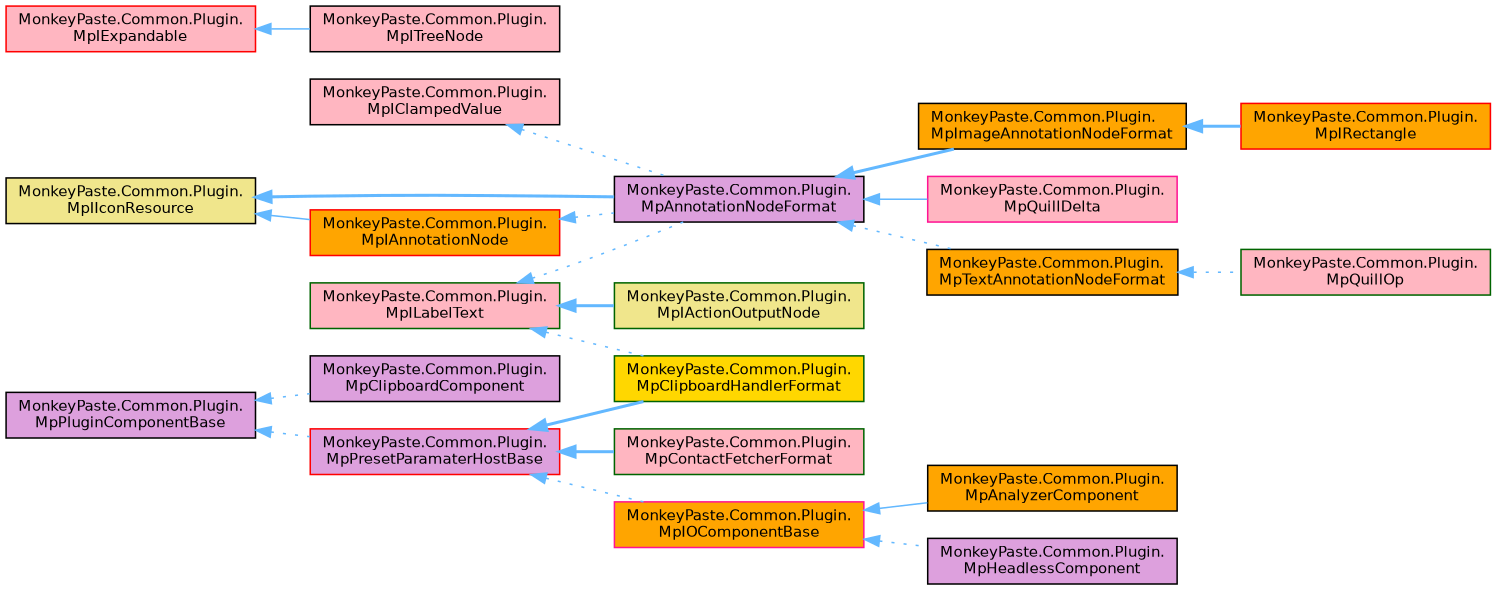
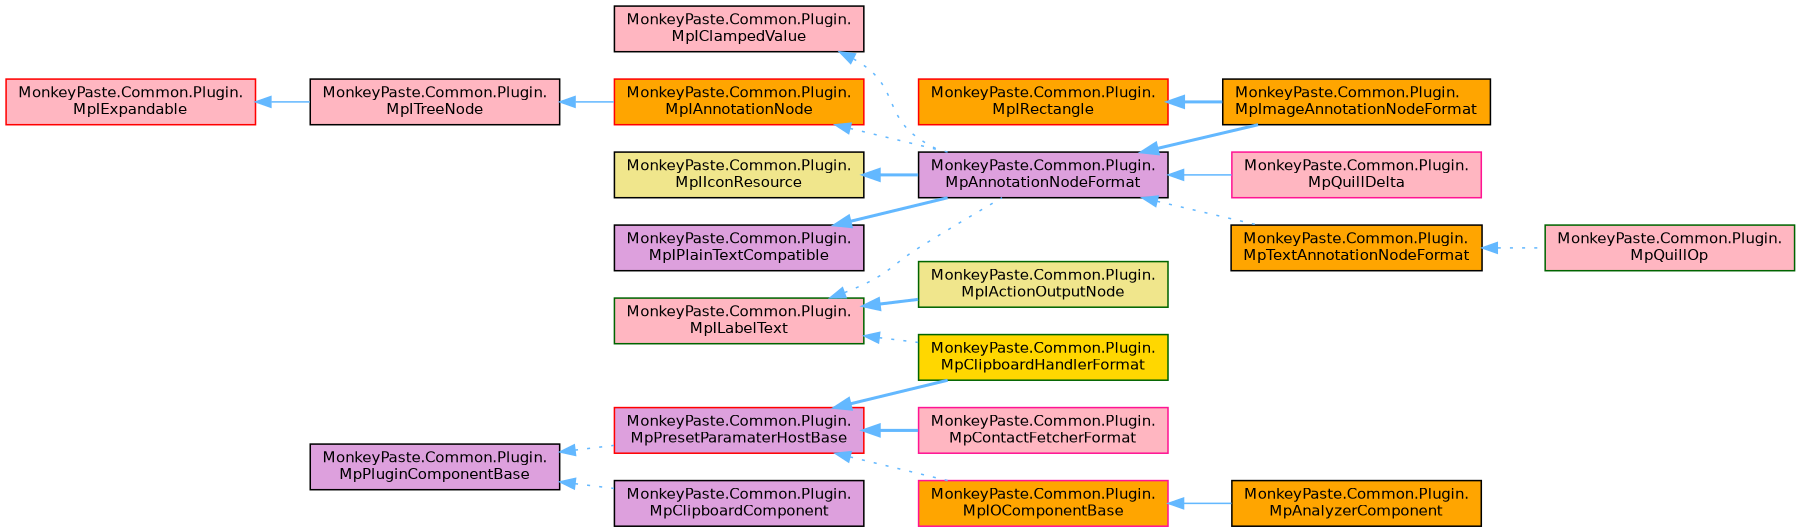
(1221, 126) -> (1203, 102)
(290, 218) -> (595, 102)
none -> (739, 248)
(739, 452) -> (1043, 430)
(1052, 561) -> none
